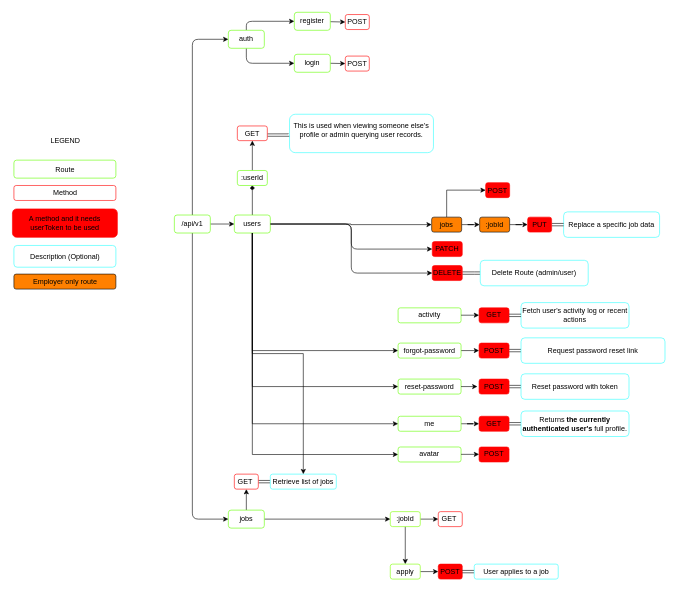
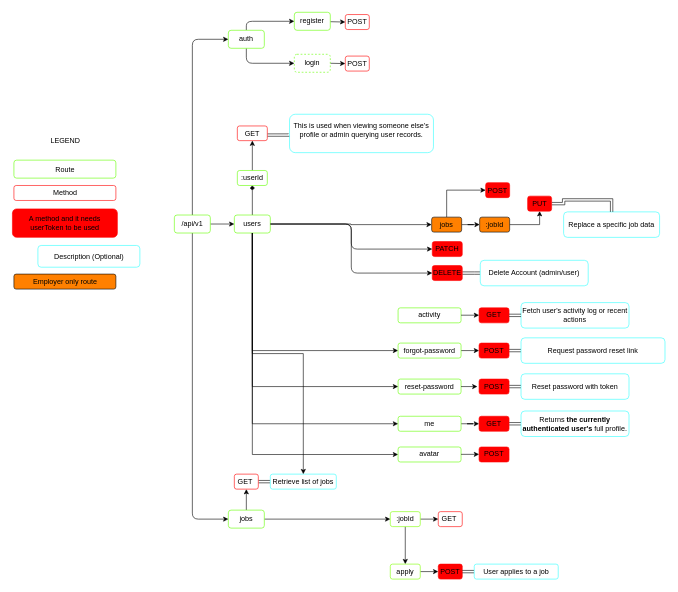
(312, 63) -> (312, 63)
(540, 225) -> (540, 204)
(65, 256) -> (89, 256)
(534, 273) -> (534, 273)
